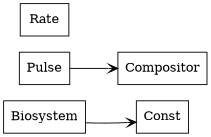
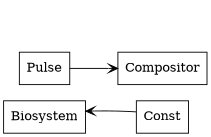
(45, 20) -> none
(106, 123) -> (116, 111)
